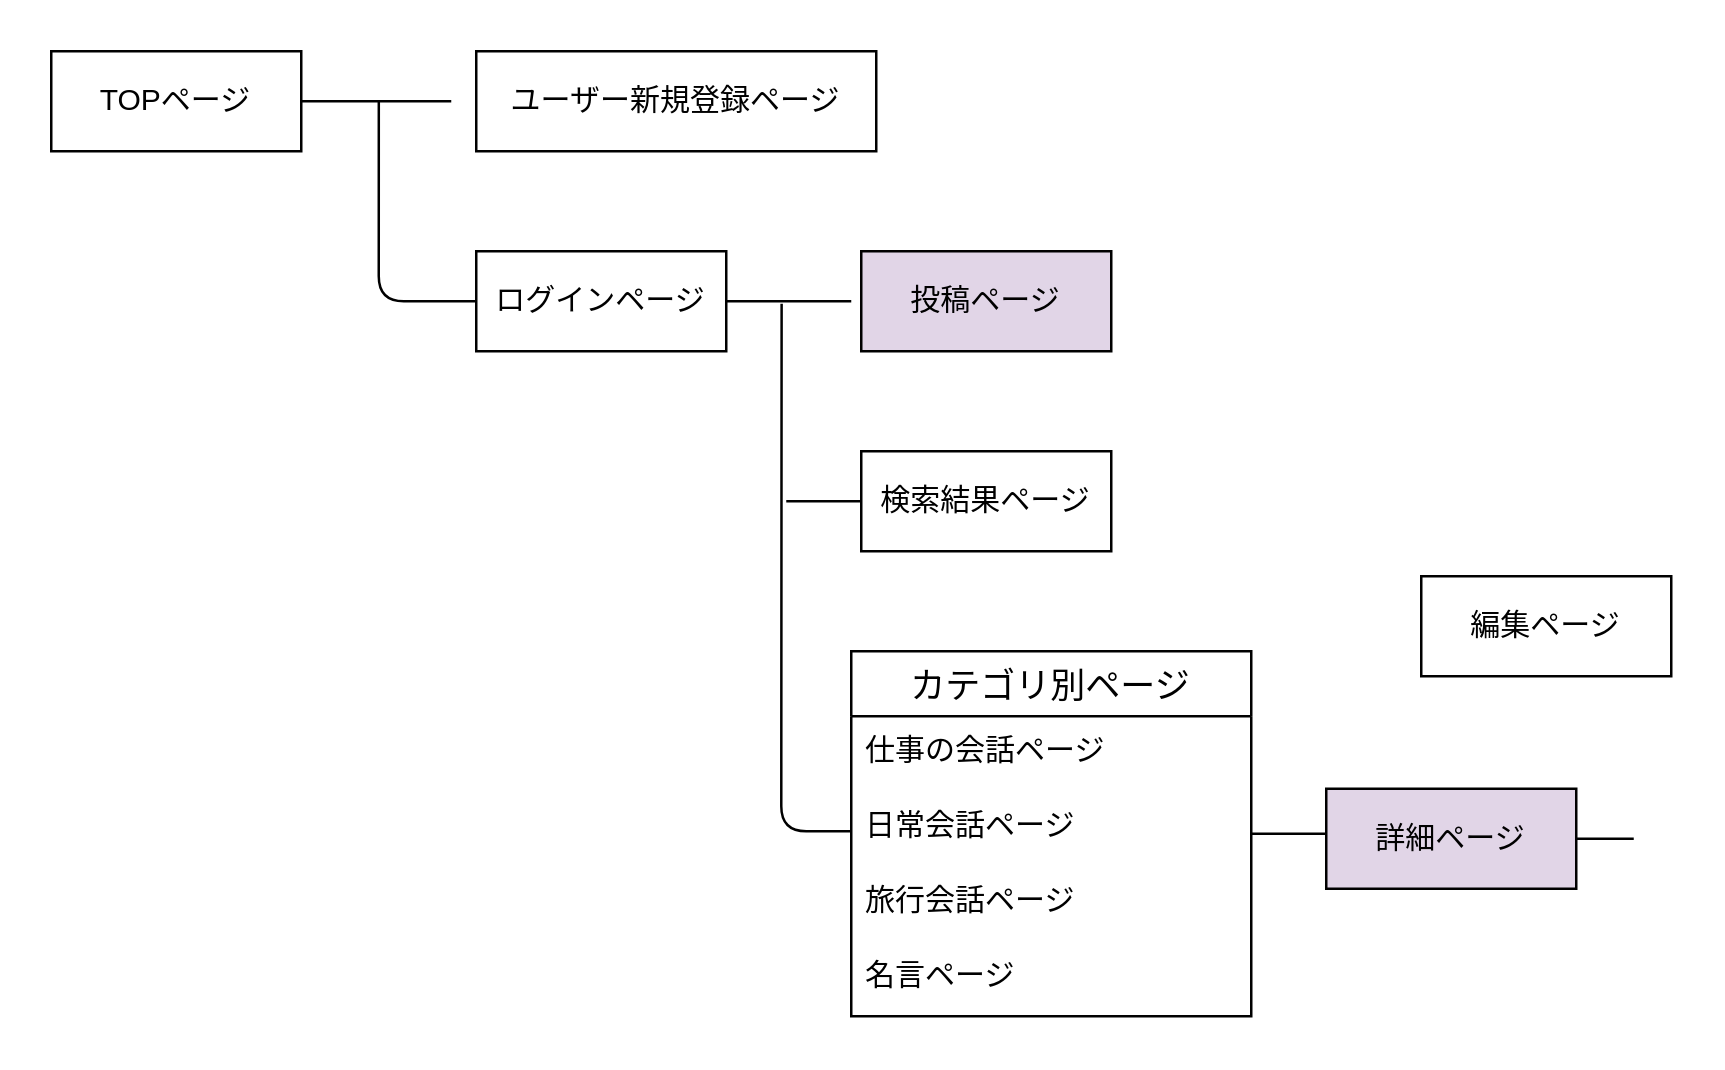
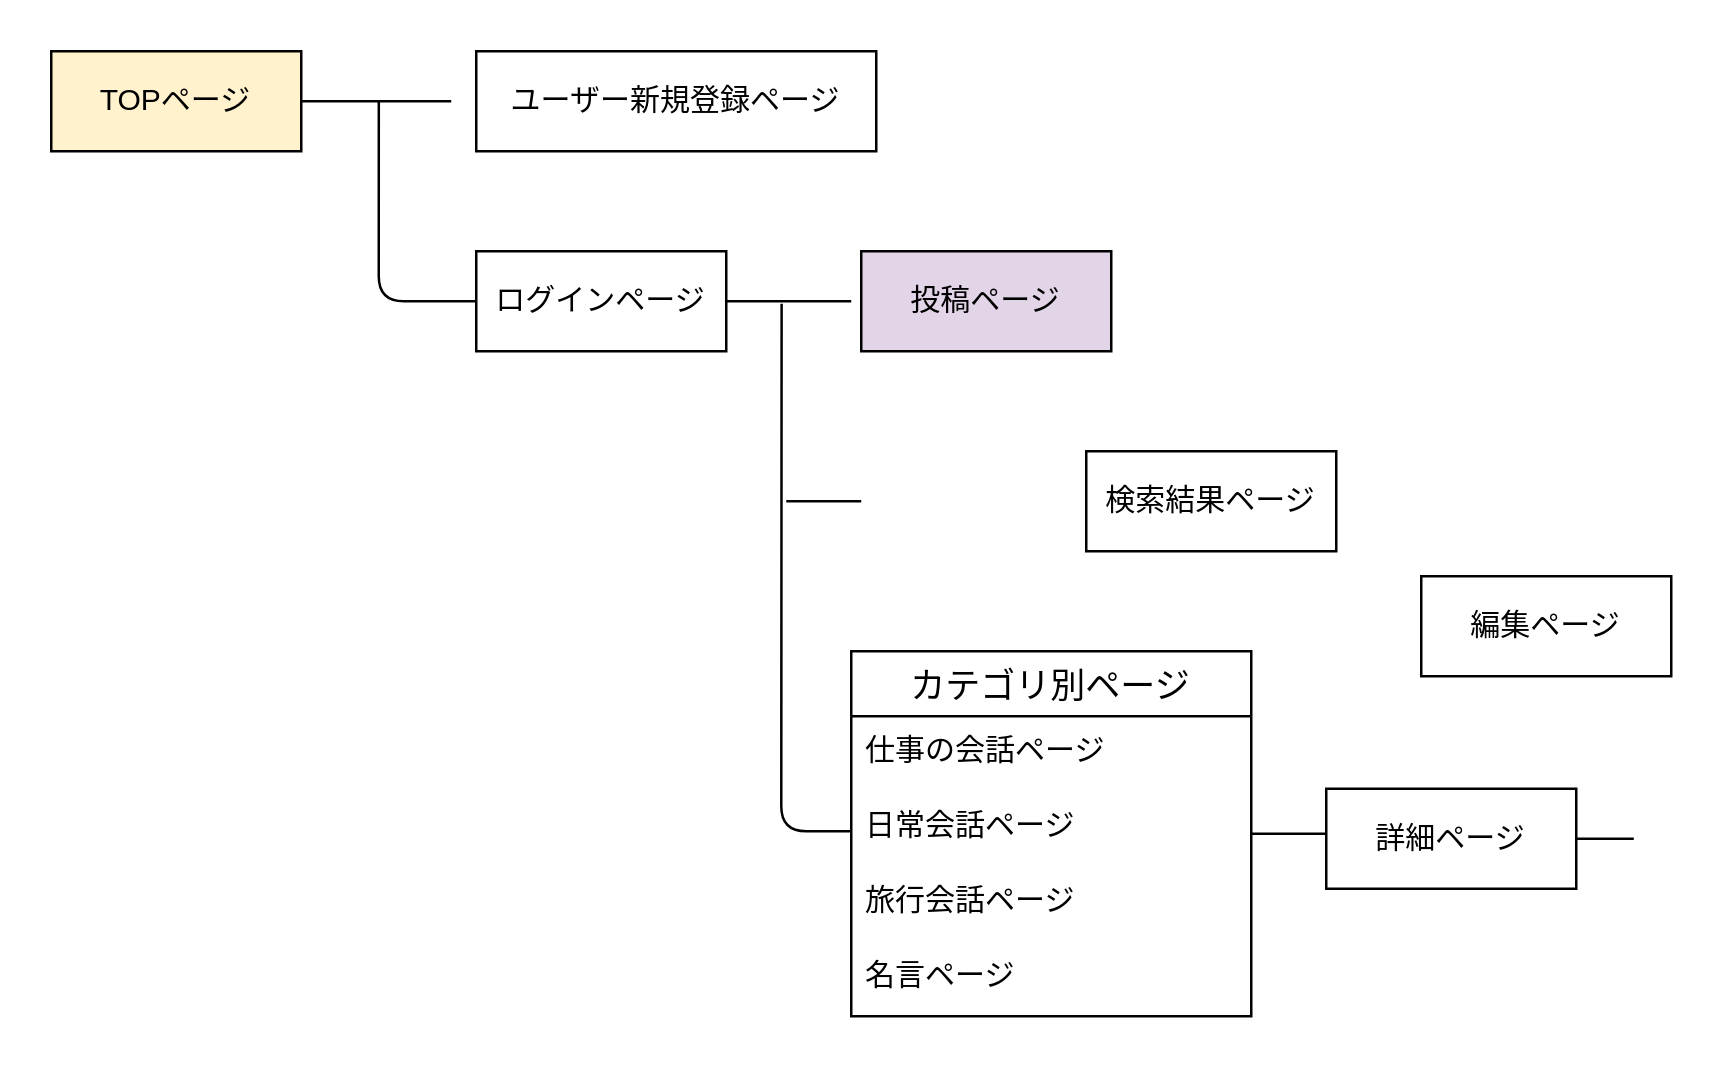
(176, 101) -> (176, 101)
(986, 501) -> (1211, 501)
(1451, 839) -> (1451, 839)
